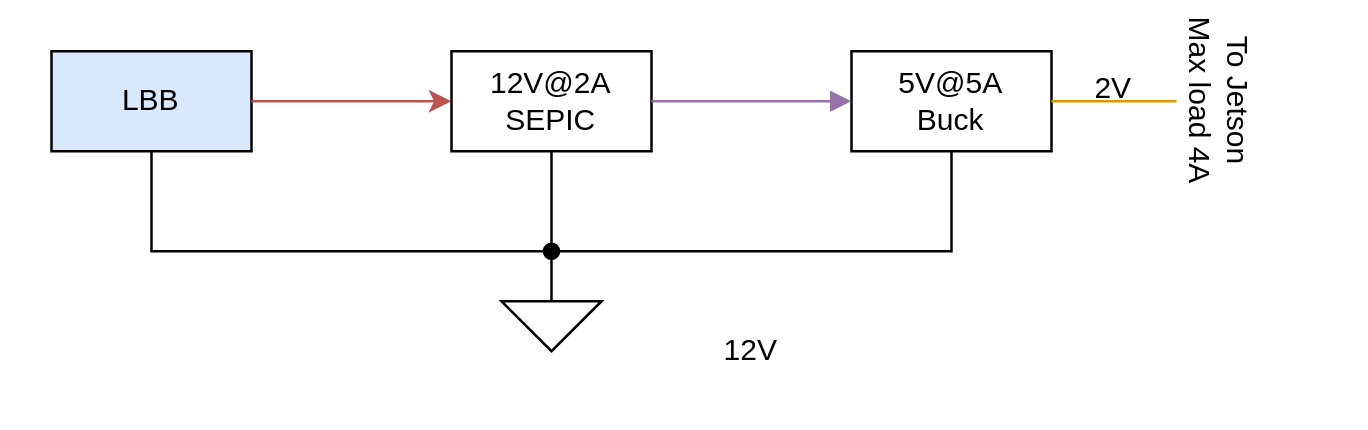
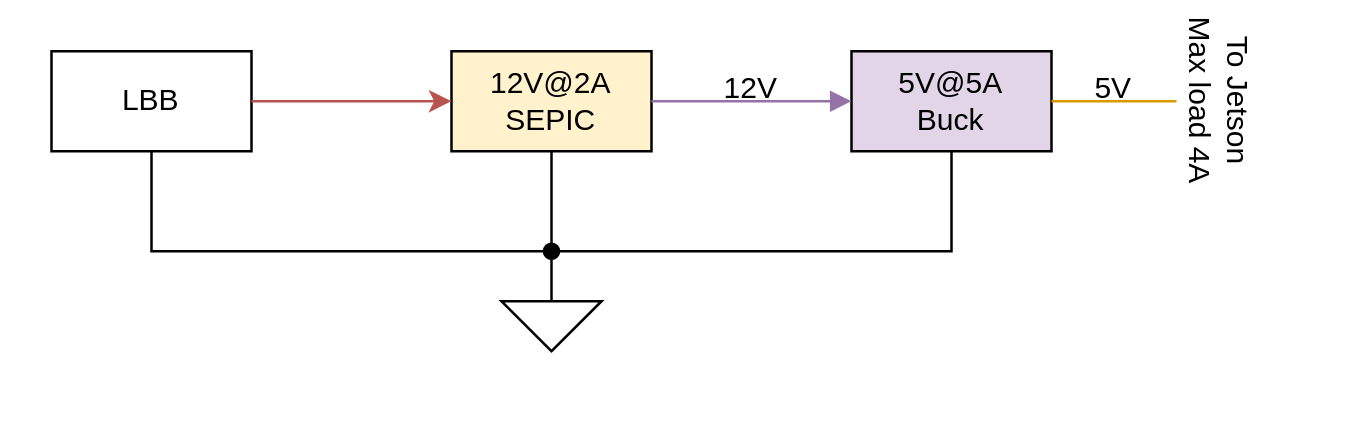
(1114, 89) -> (1114, 89)
(151, 101) -> (151, 101)
(551, 101) -> (551, 101)
(951, 101) -> (951, 101)
(751, 351) -> (751, 89)
